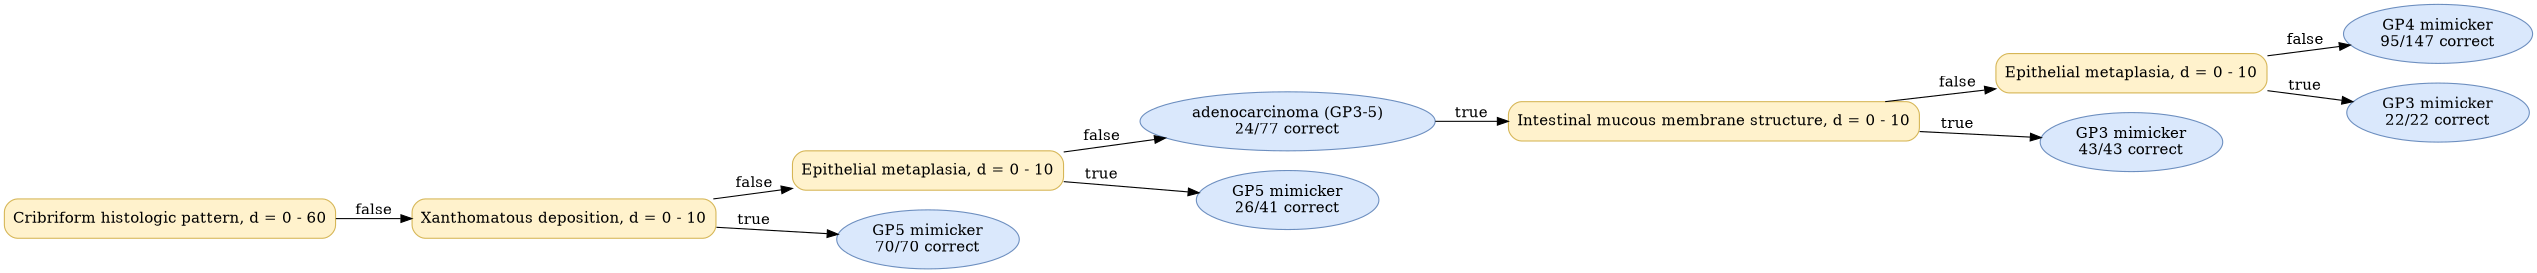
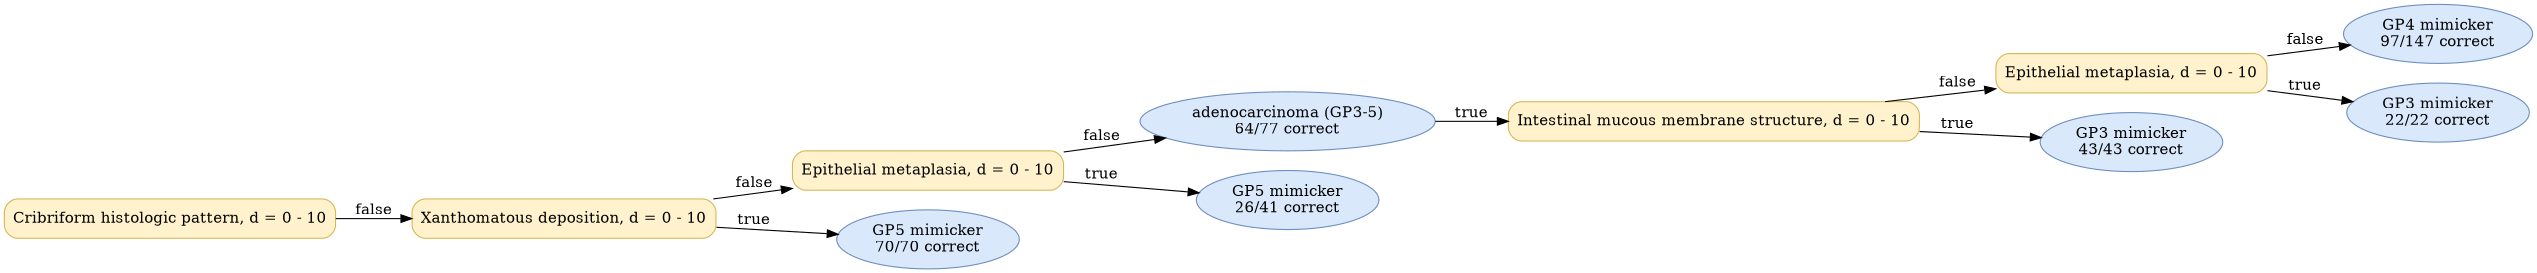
(2438, 42) -> (2438, 42)
(1288, 129) -> (1288, 129)
(170, 219) -> (170, 219)
